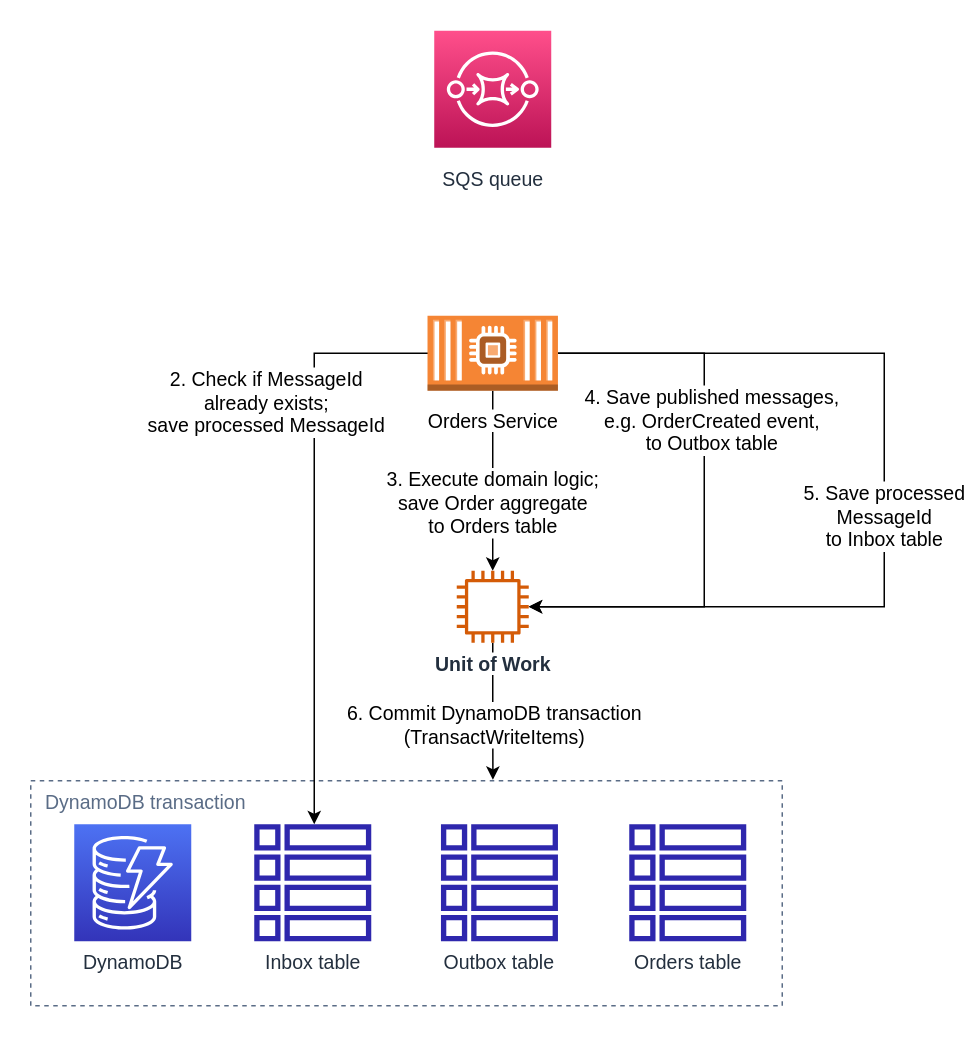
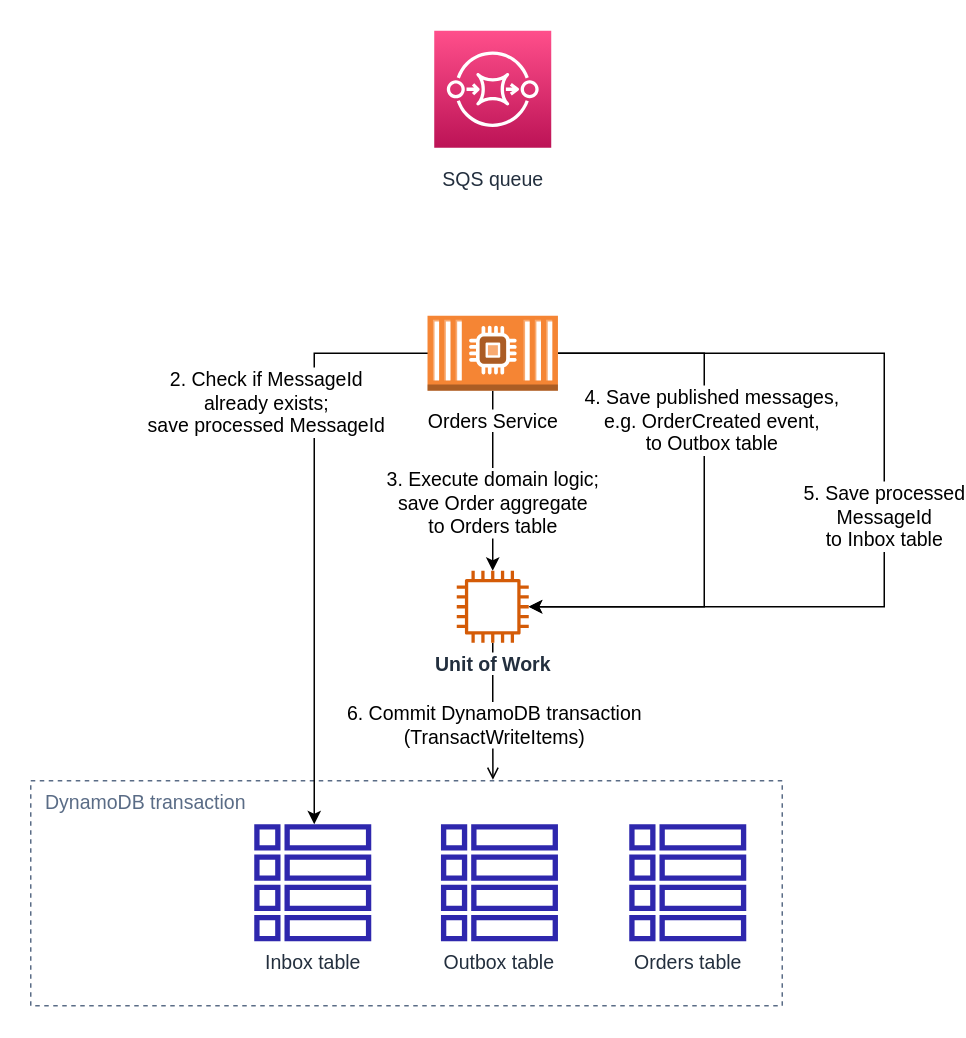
(493, 768) -> (493, 770)
(133, 883) -> none
